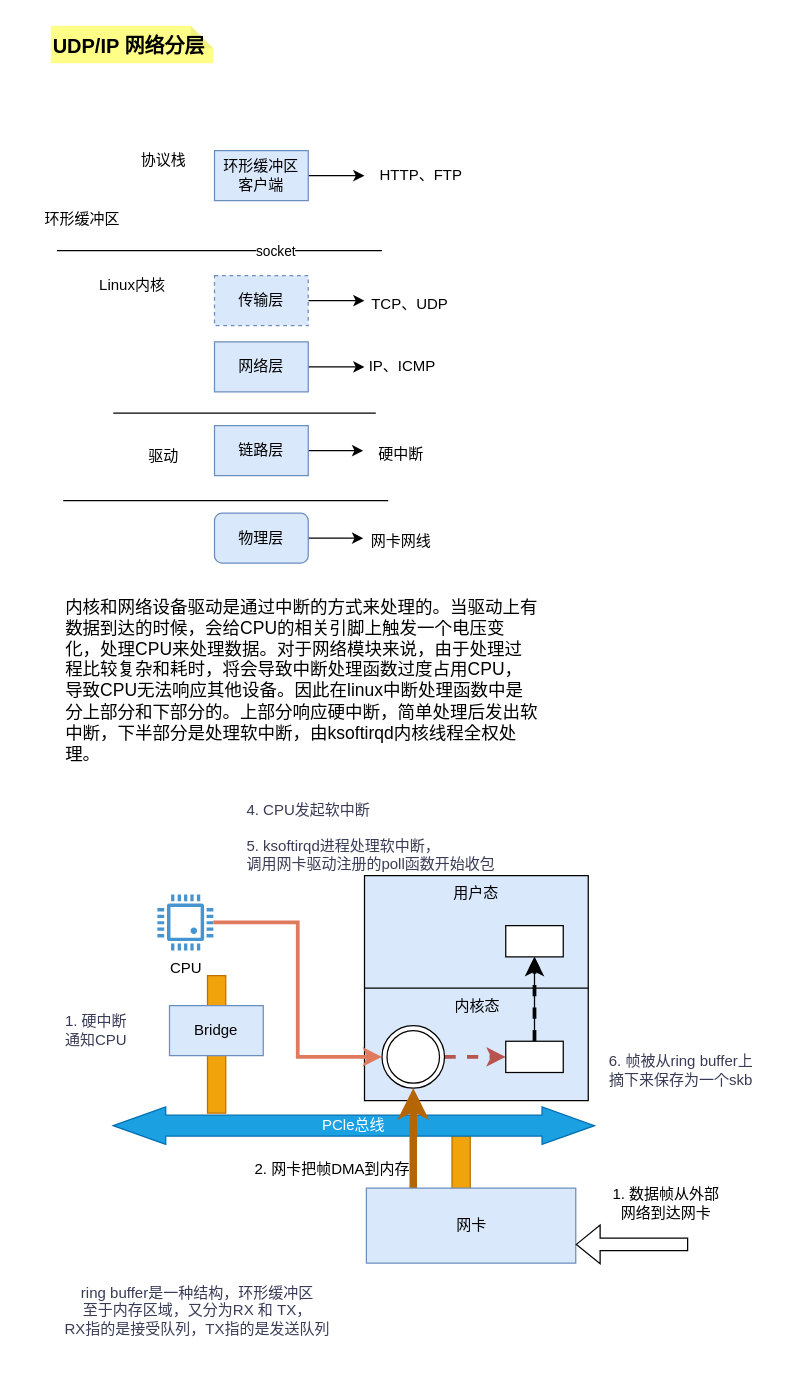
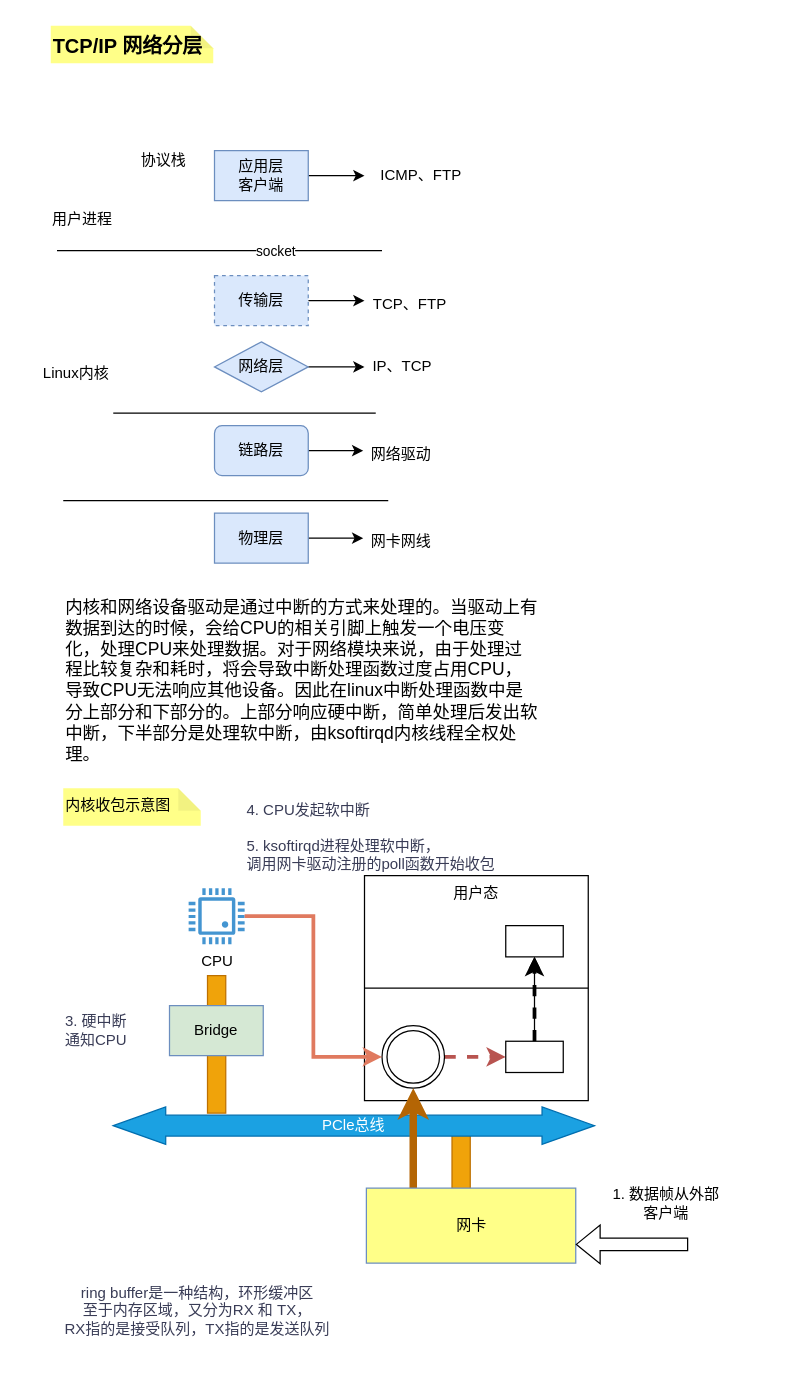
(130, 46) -> (130, 46)
(261, 176) -> (261, 176)
(421, 176) -> (421, 176)
(83, 219) -> (83, 219)
(132, 286) -> (76, 373)
(410, 304) -> (410, 304)
(261, 367) -> (261, 367)
(403, 367) -> (403, 367)
(261, 451) -> (261, 451)
(401, 454) -> (401, 454)
(163, 457) -> none
(261, 538) -> (261, 538)
none -> (132, 807)
(185, 922) -> (217, 916)
(476, 988) -> (476, 988)
(476, 1007) -> none
(96, 1031) -> (96, 1031)
(216, 1031) -> (216, 1031)
(681, 1071) -> none
(332, 1169) -> none
(666, 1203) -> (666, 1203)
(471, 1226) -> (471, 1226)
